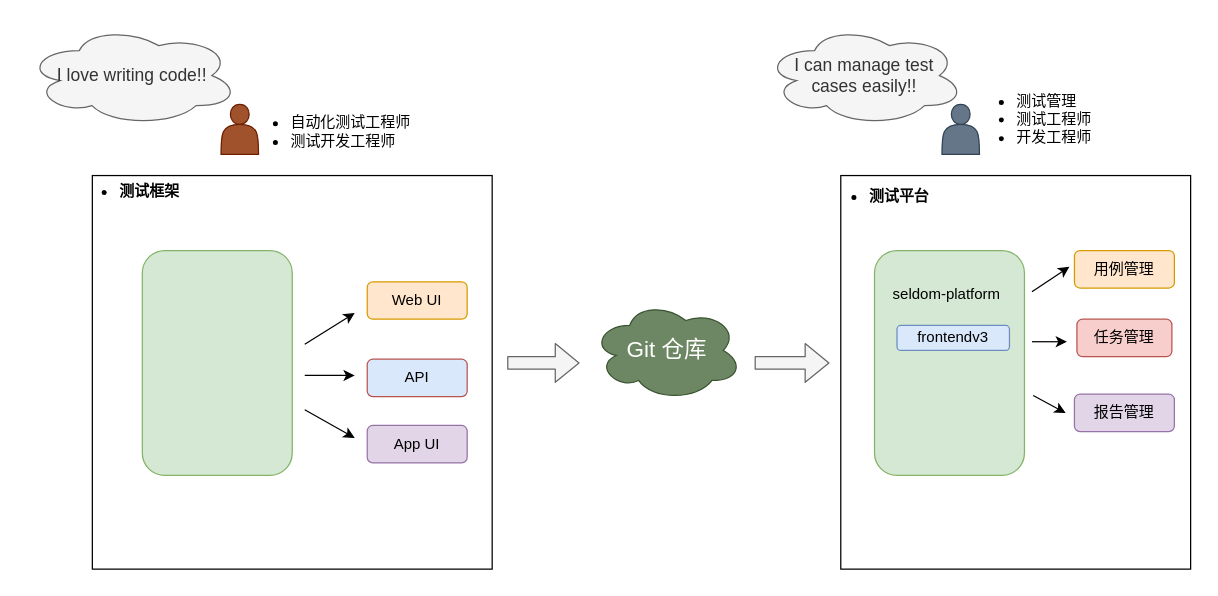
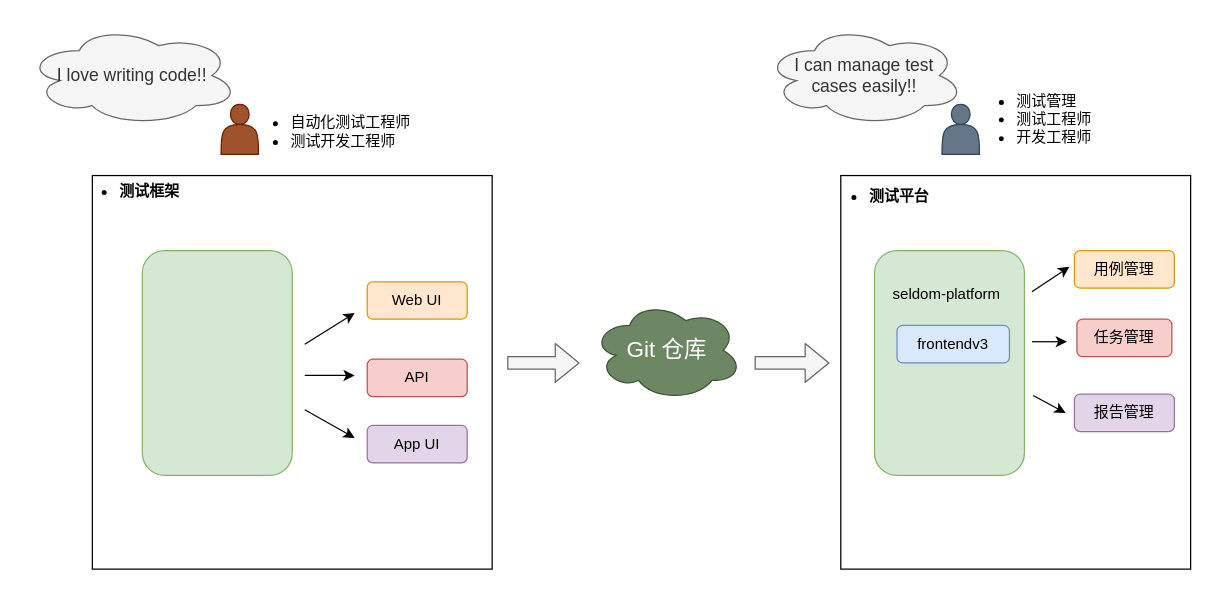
(953, 338) -> (953, 344)
(417, 378) -> (417, 378)
